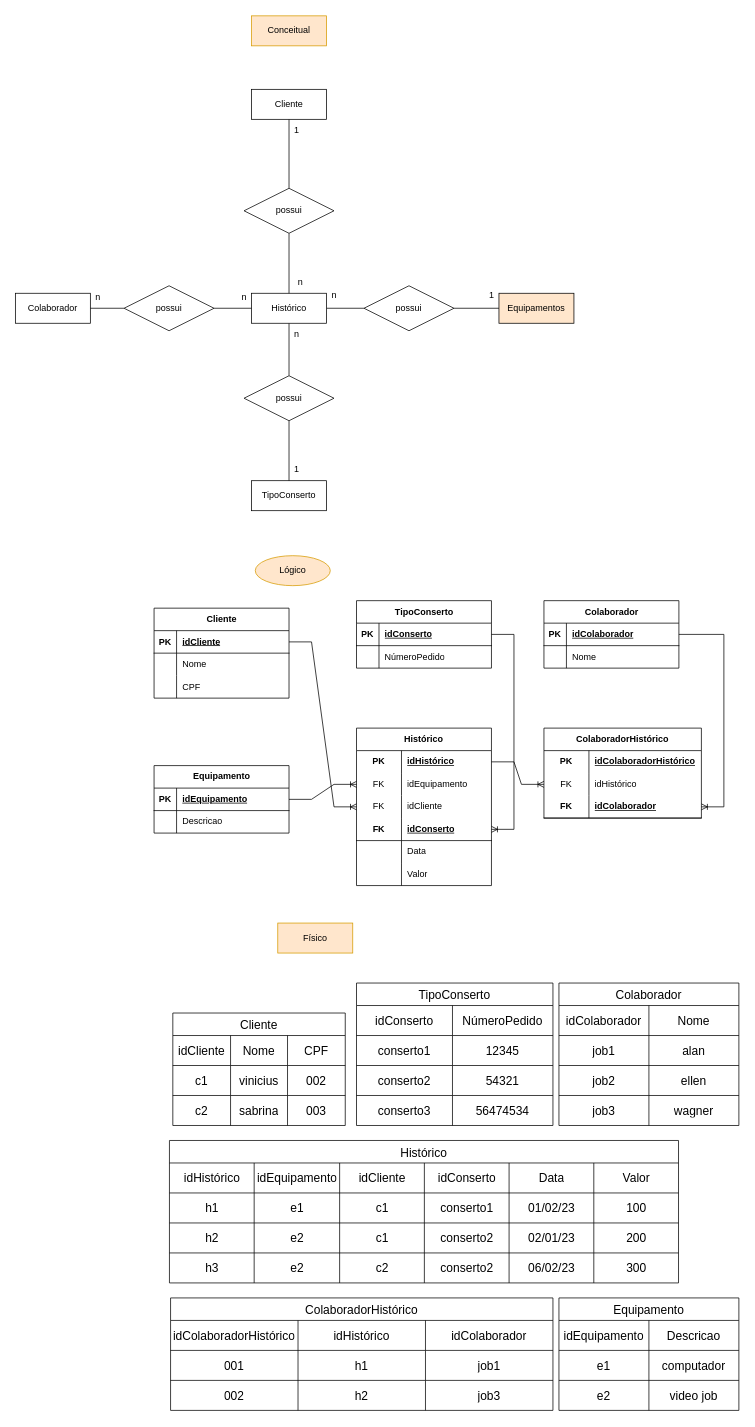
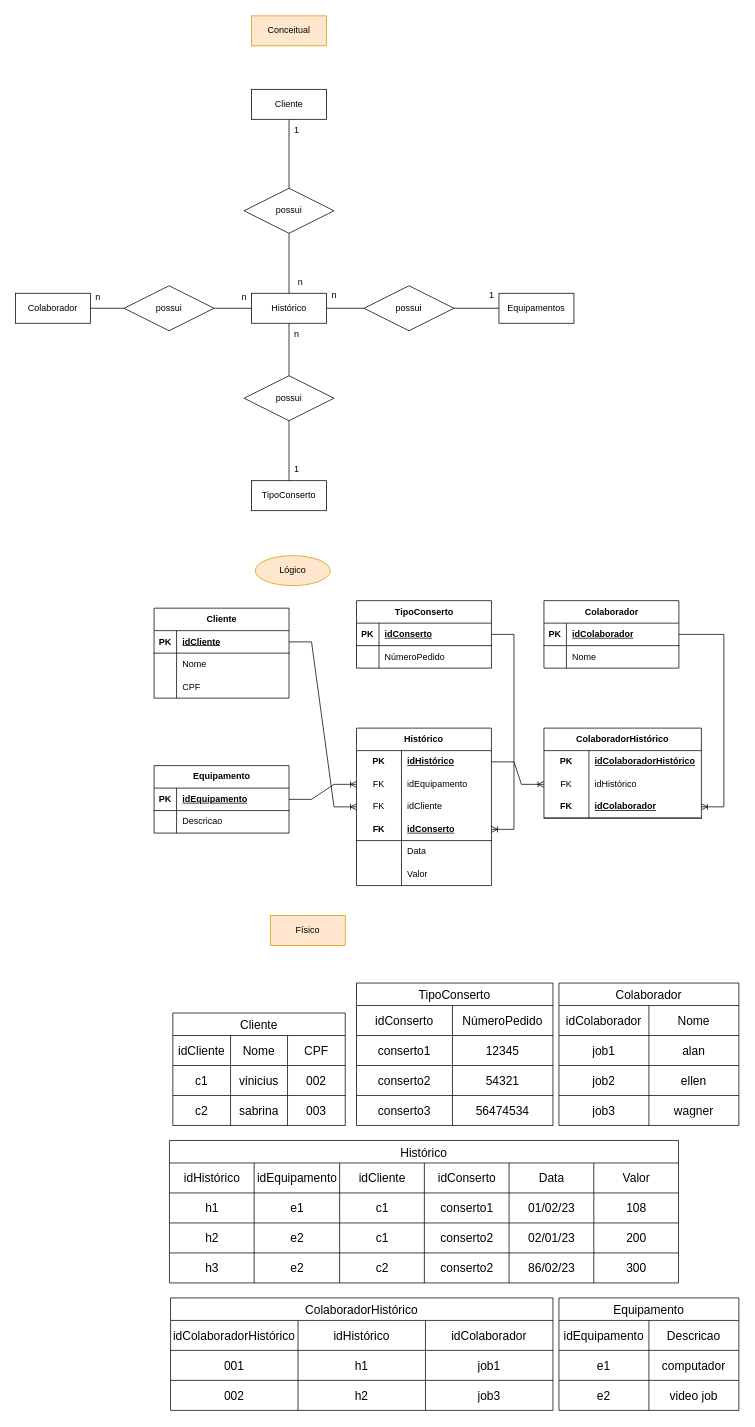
(537, 308) -> (537, 308)
(315, 938) -> (308, 930)
(637, 1208) -> (637, 1208)
(552, 1268) -> (552, 1268)
